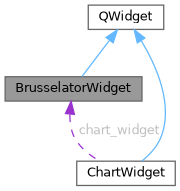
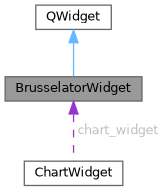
(165, 102) -> none
